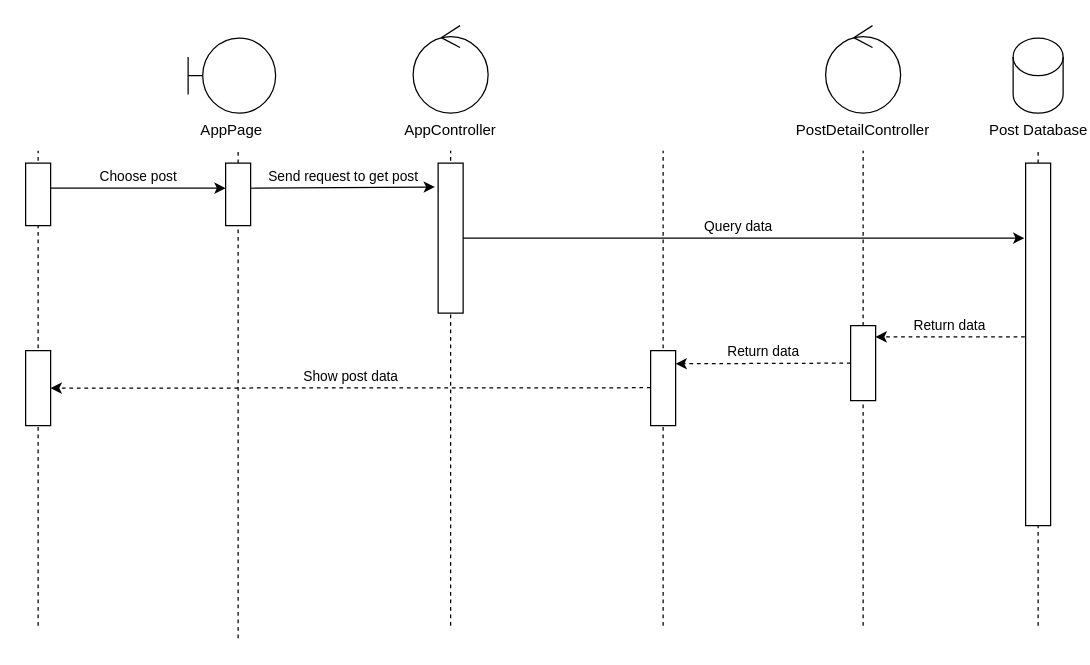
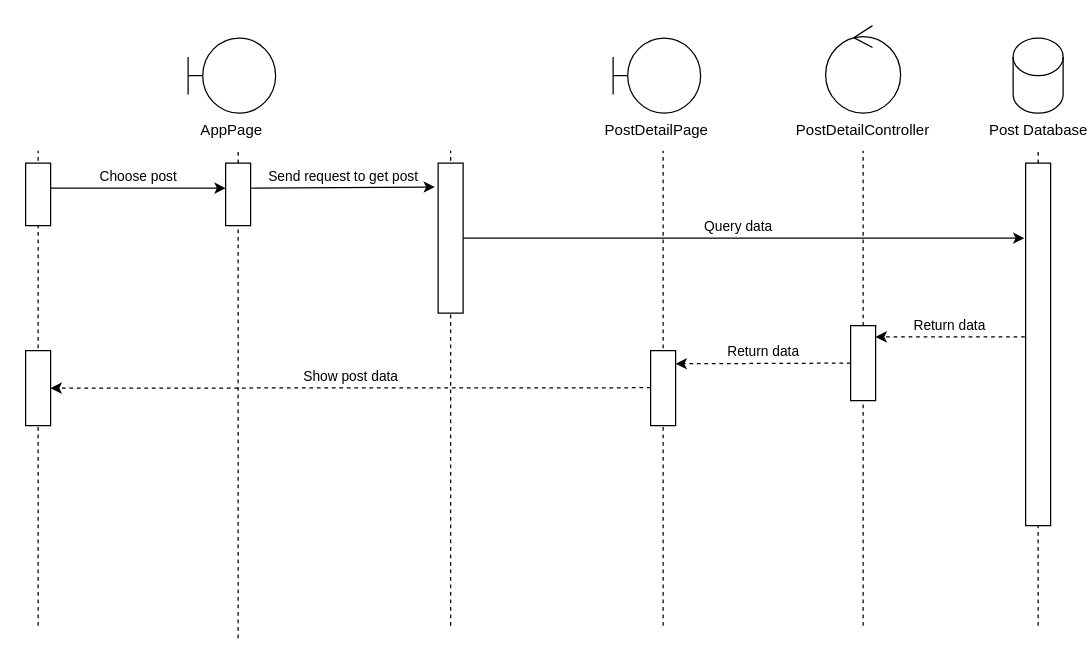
(451, 69) -> none
none -> (657, 76)
